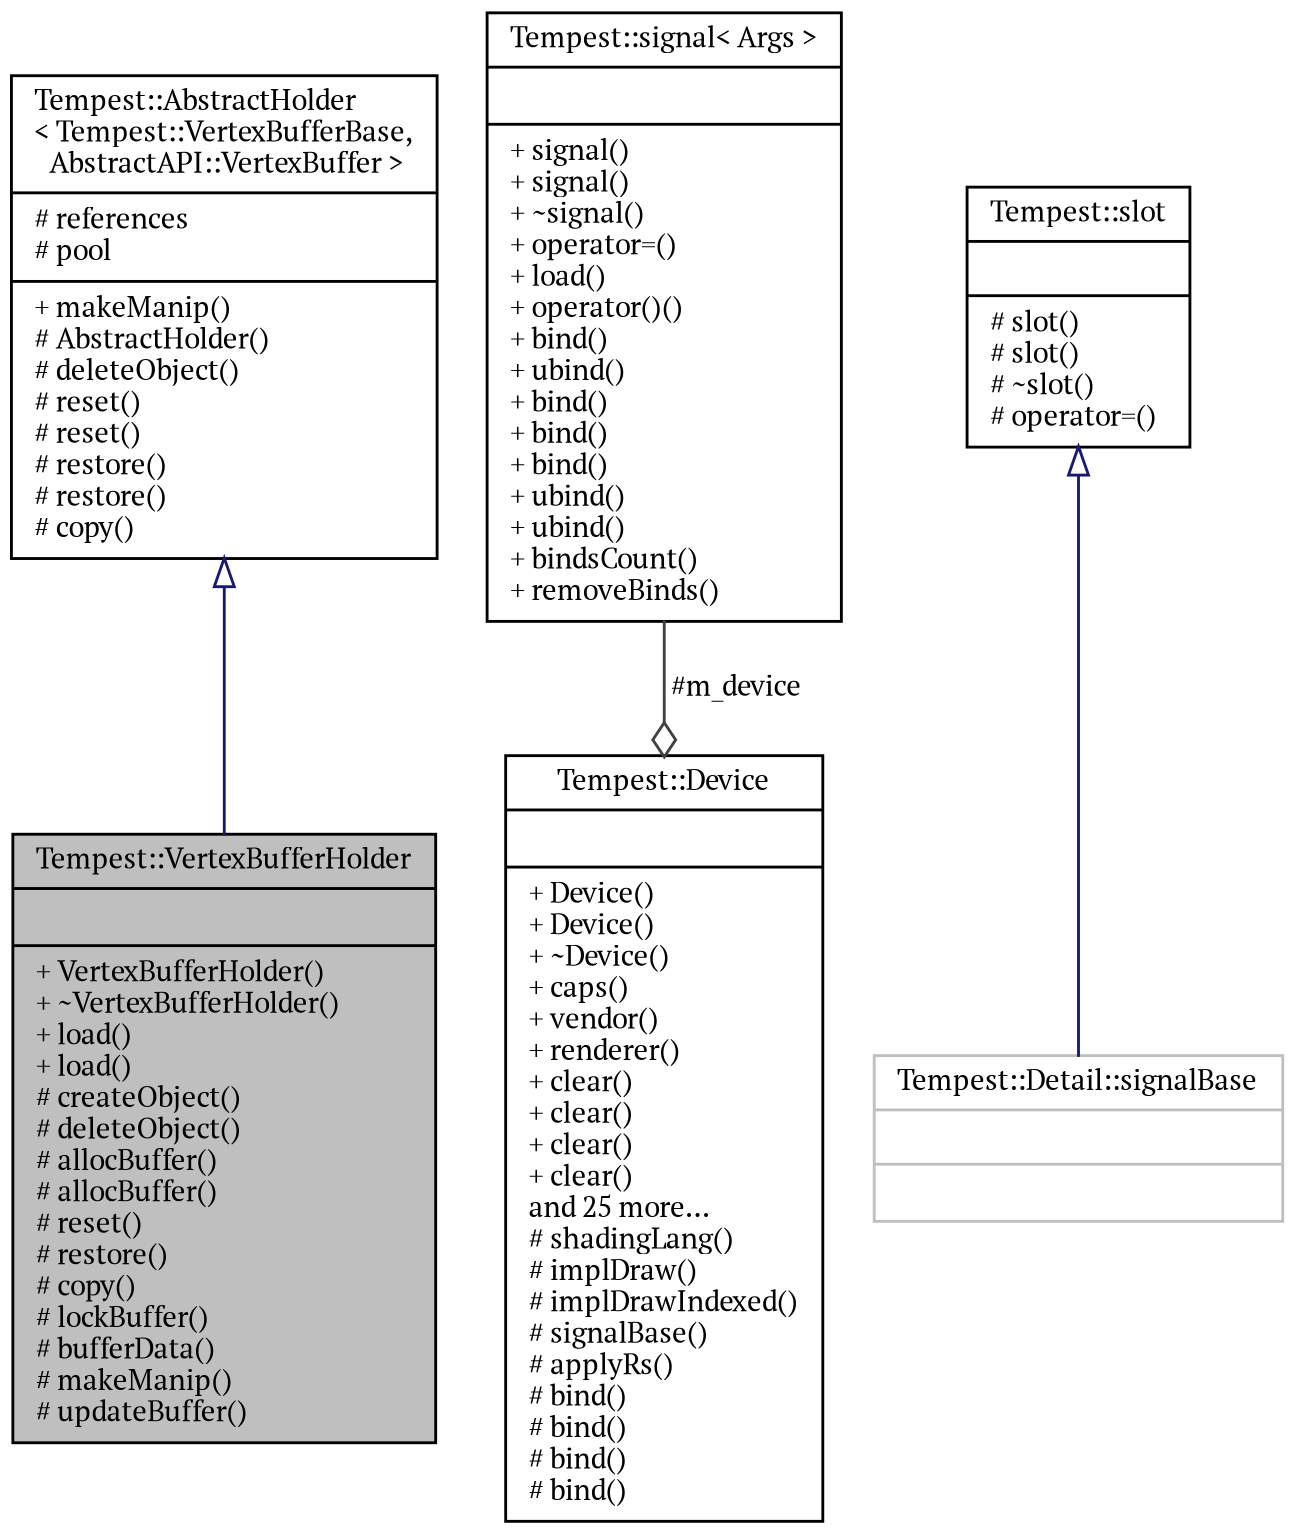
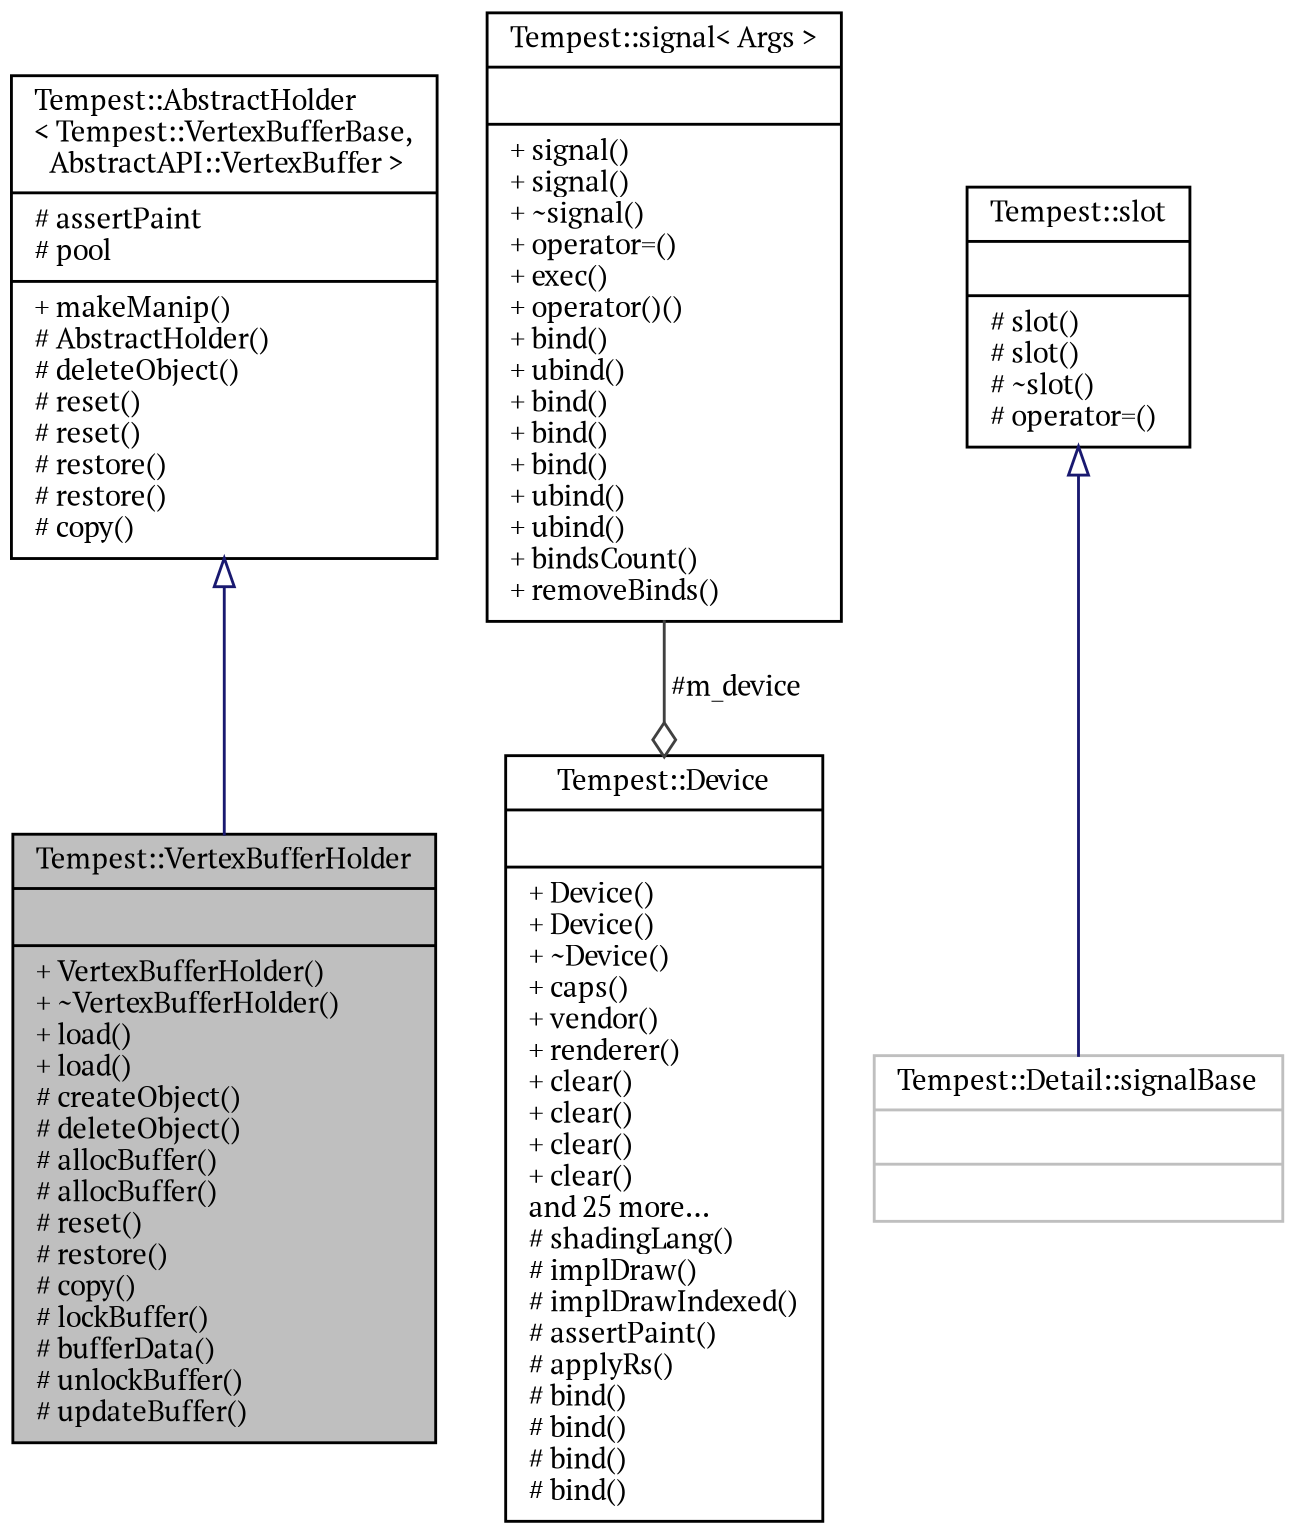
(113, 220) -> (119, 220)
(559, 277) -> (560, 277)
(620, 1334) -> (624, 1334)
(136, 1381) -> (140, 1381)
